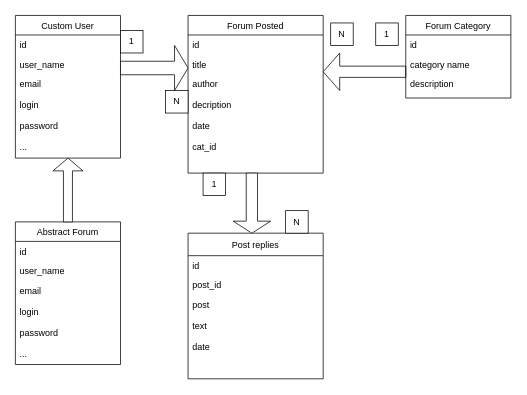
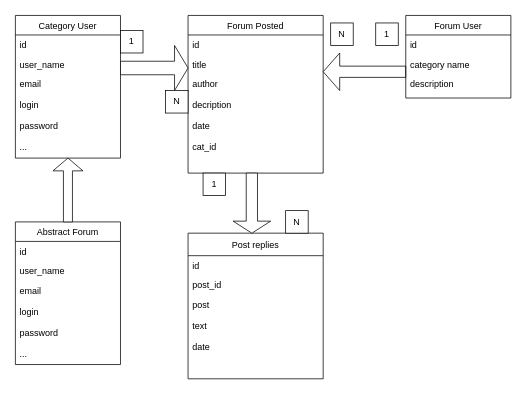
(68, 26) -> (68, 26)
(458, 26) -> (458, 26)
